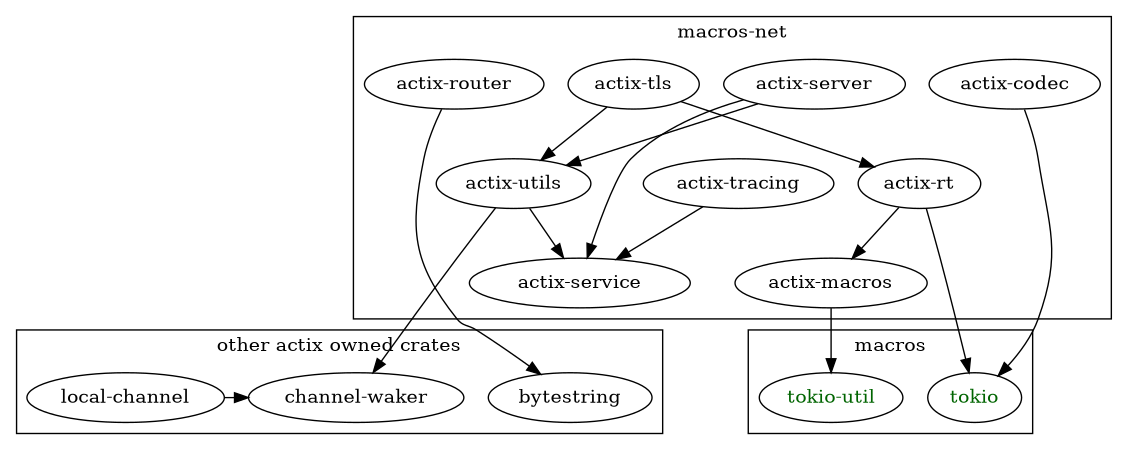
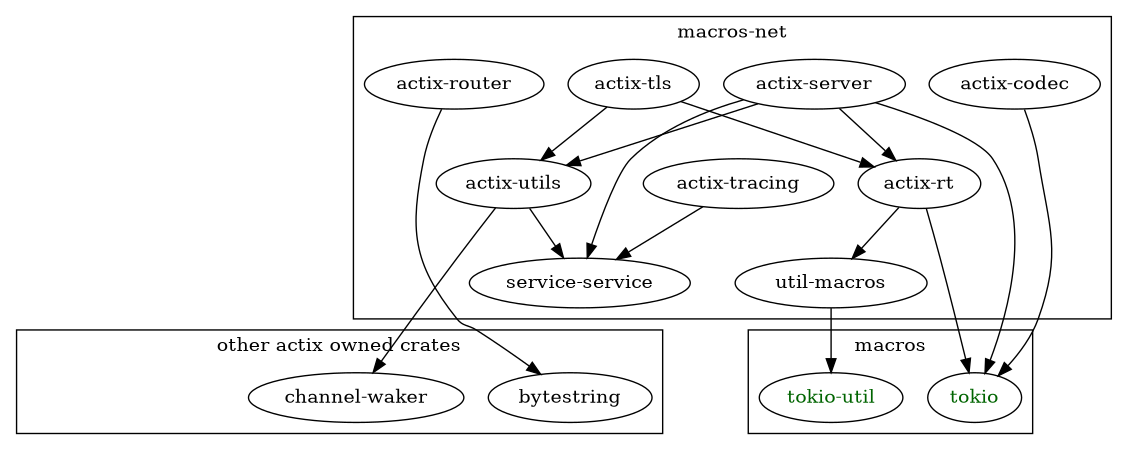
none -> (862, 130)
none -> (1008, 194)
(580, 283) -> (580, 283)
(831, 283) -> (831, 283)
(126, 398) -> none
